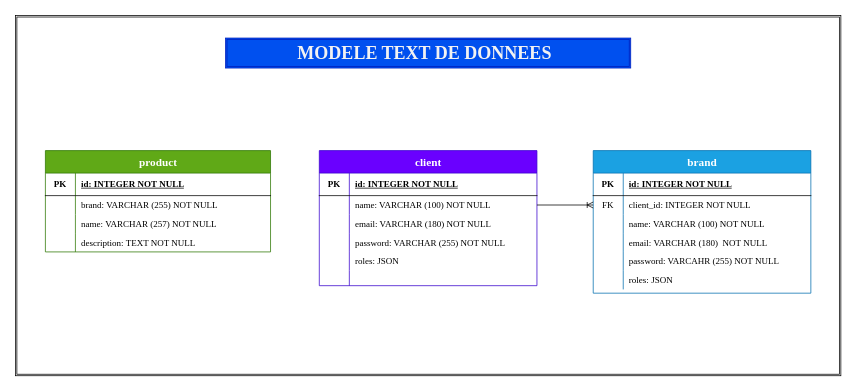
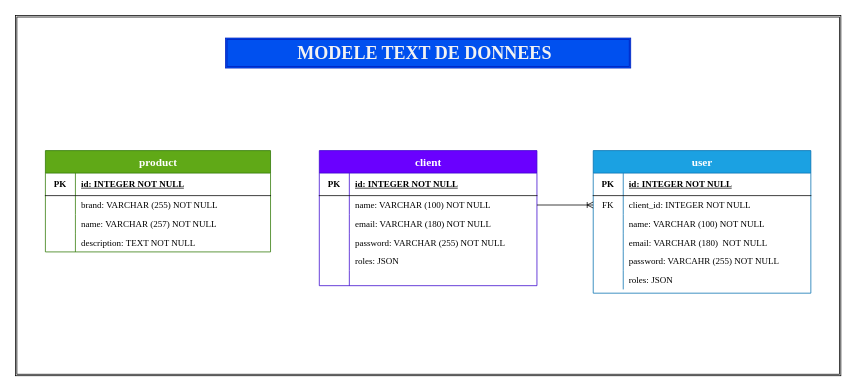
(702, 162) -> (702, 162)
